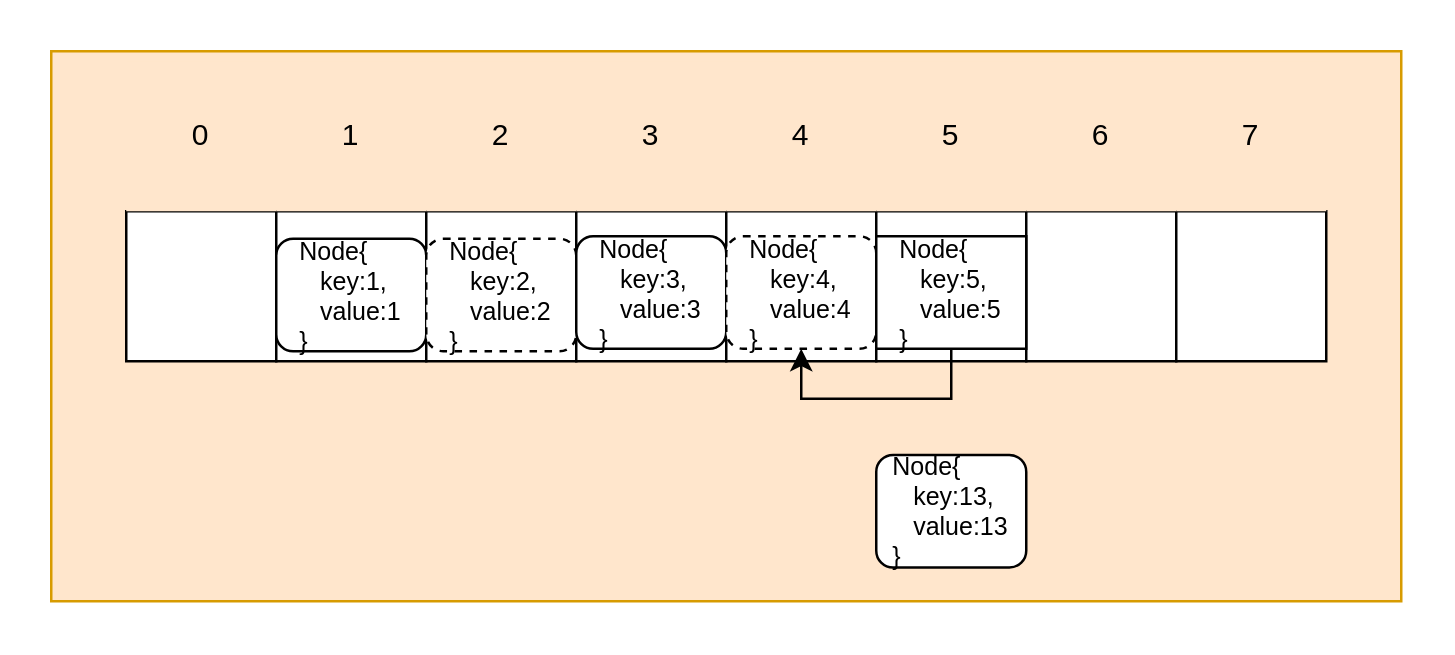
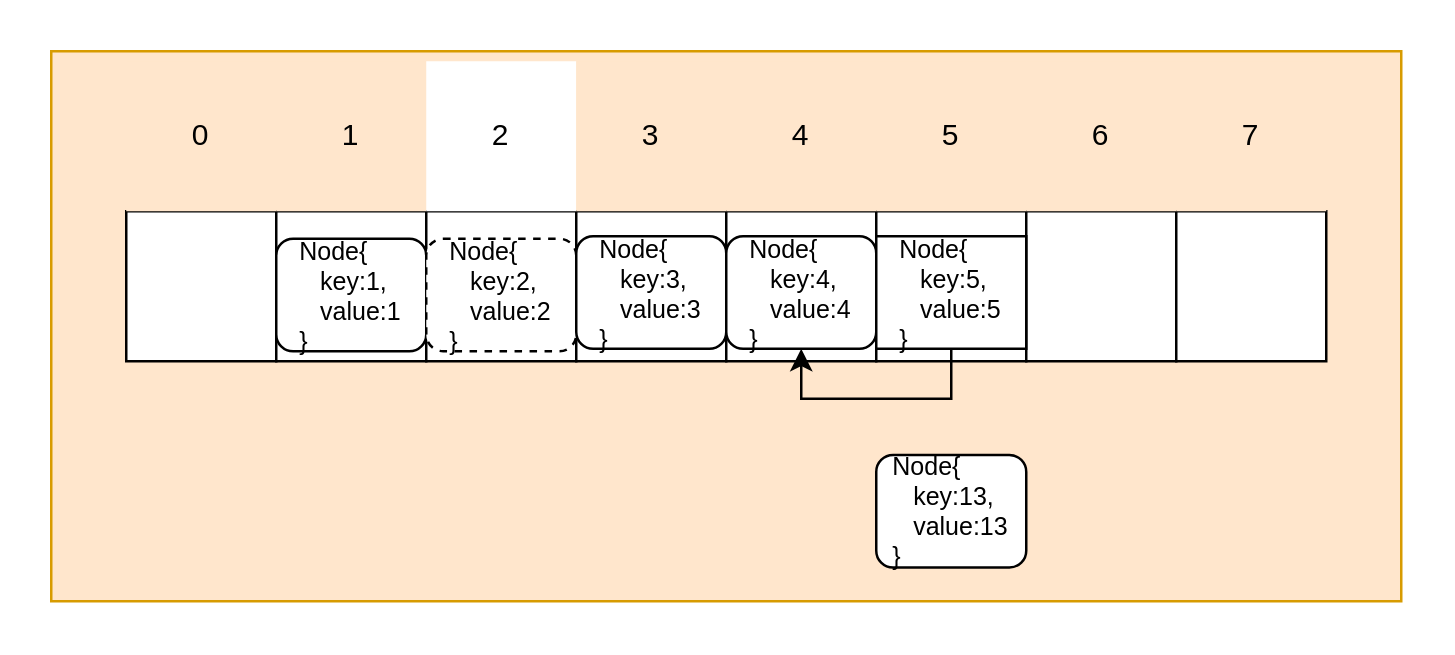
(501, 136) -> (501, 136)
(801, 293) -> (801, 293)
